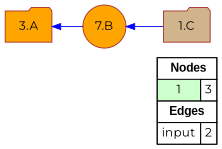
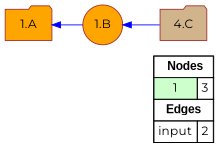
(29, 27) -> (29, 25)
(104, 27) -> (103, 25)
(187, 27) -> (183, 25)
